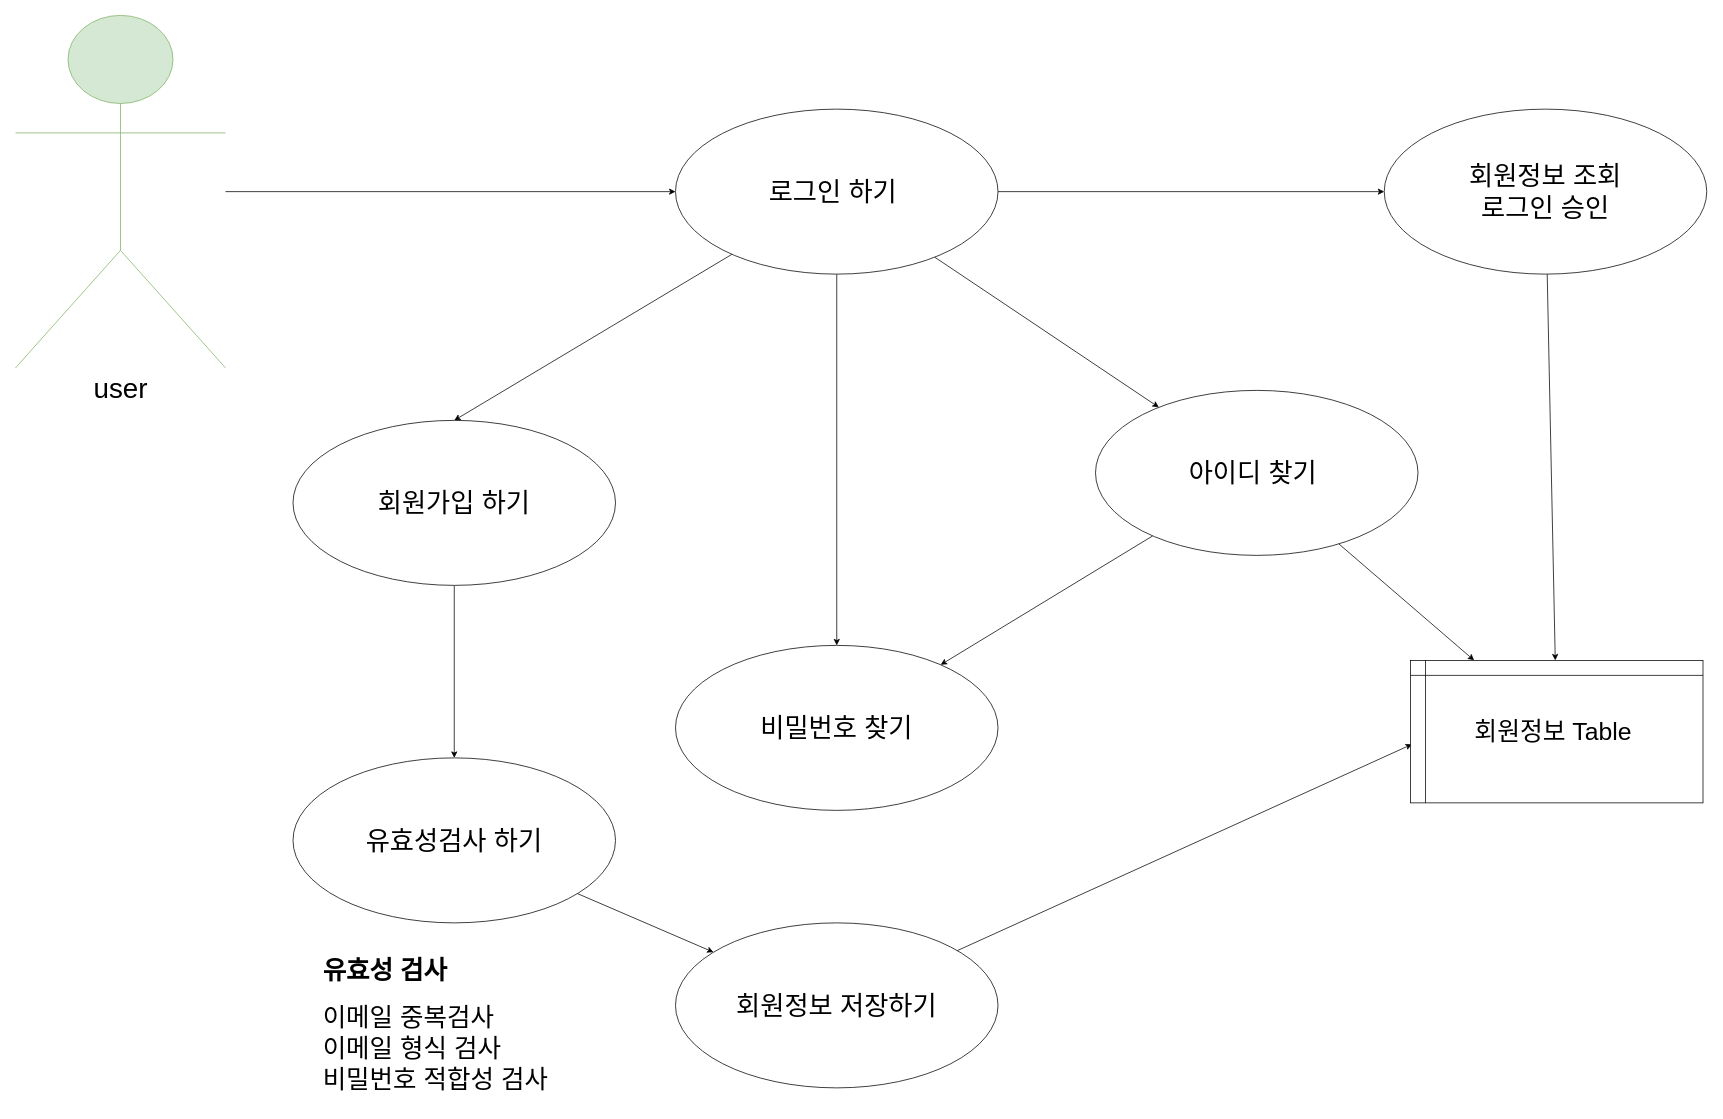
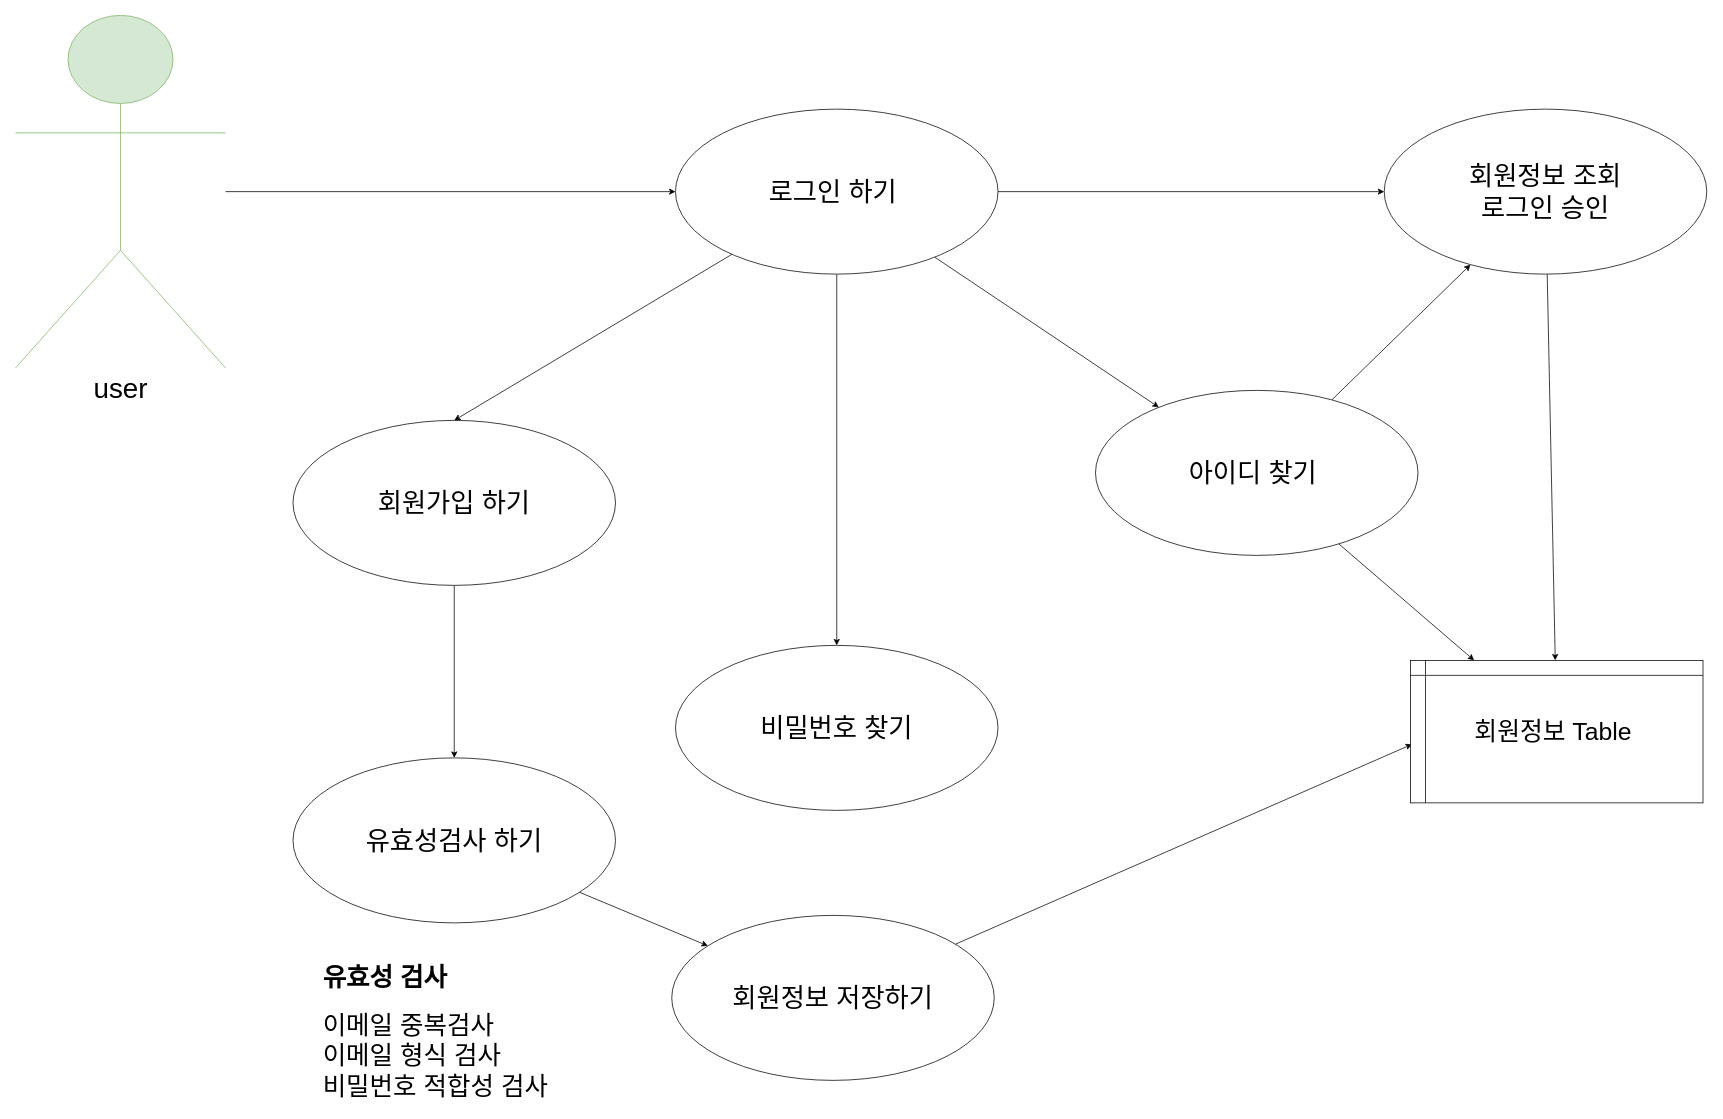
(1049, 599) -> (1383, 350)
(837, 1005) -> (833, 998)
(454, 1024) -> (454, 1032)
